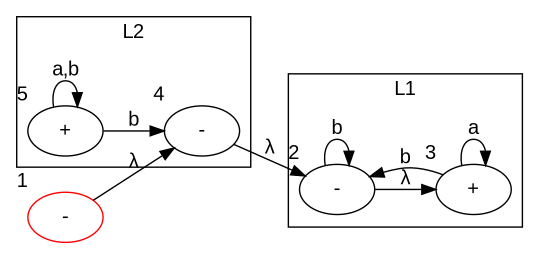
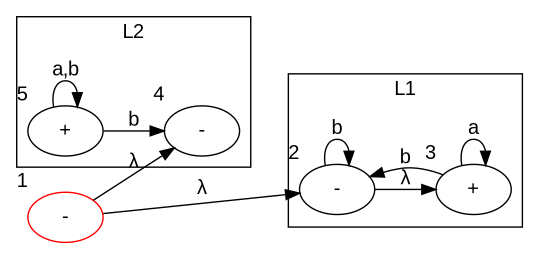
(263, 157) -> (194, 204)
